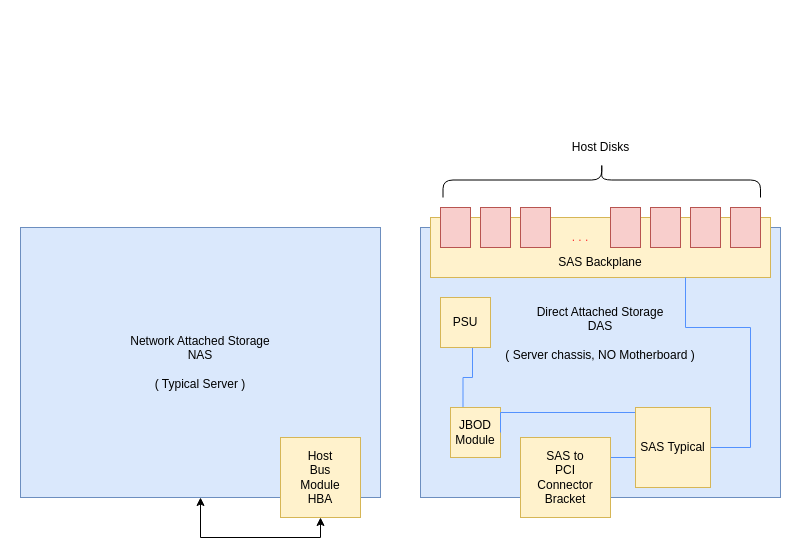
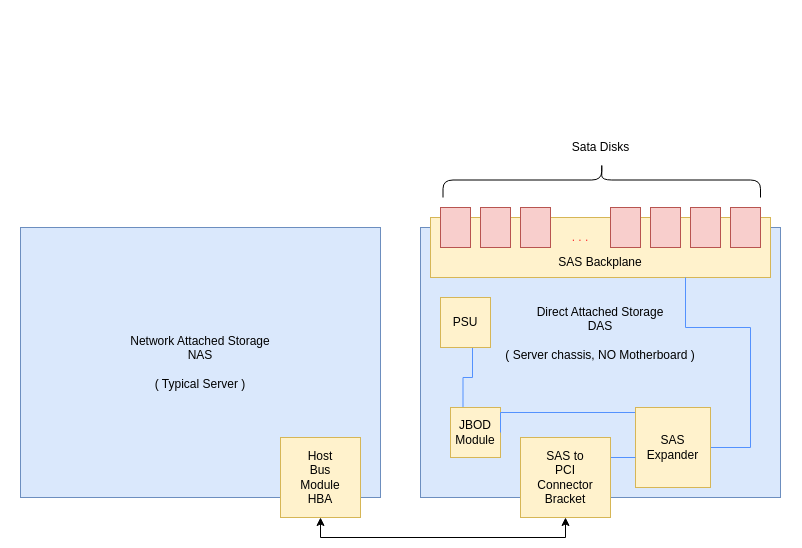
(601, 148) -> (601, 148)
(673, 448) -> (673, 448)
(246, 538) -> (449, 538)
